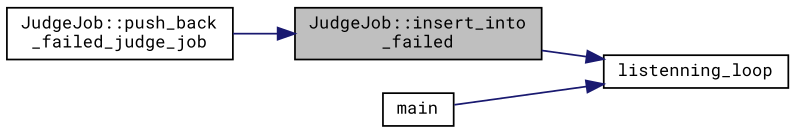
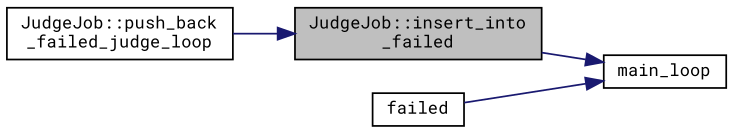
(120, 34) -> (120, 34)
(696, 72) -> (665, 72)
(418, 110) -> (418, 110)
